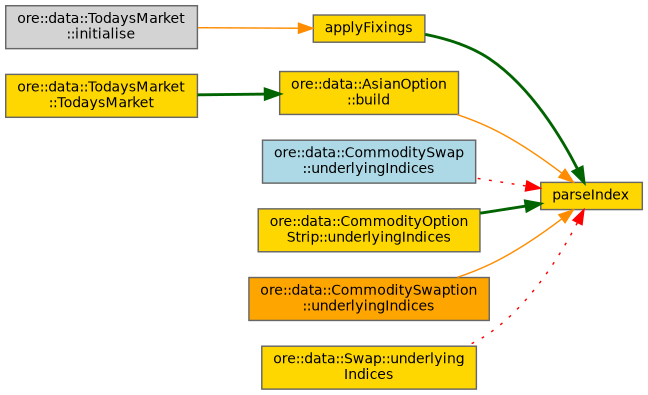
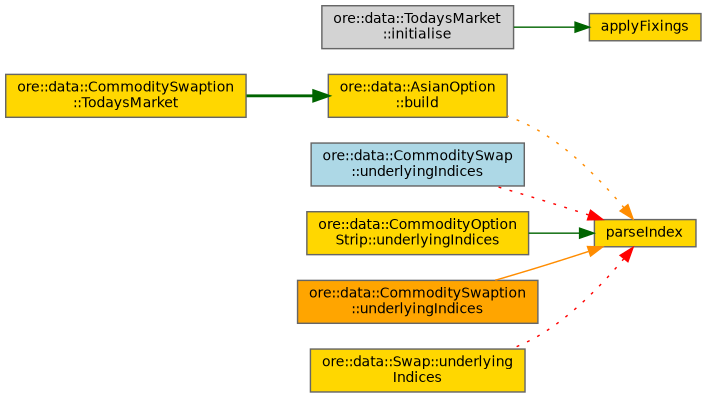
(248, 28) -> (544, 27)
(517, 82) -> none
(102, 96) -> (126, 96)
(512, 139) -> (571, 154)
(503, 210) -> (554, 233)
